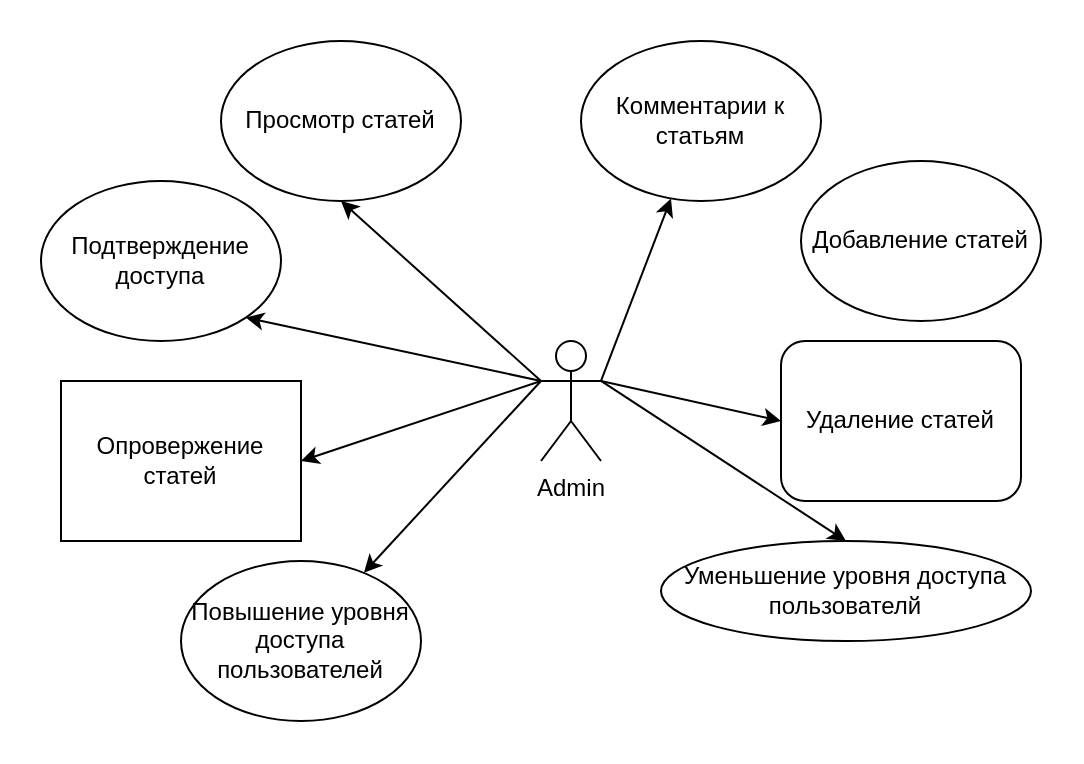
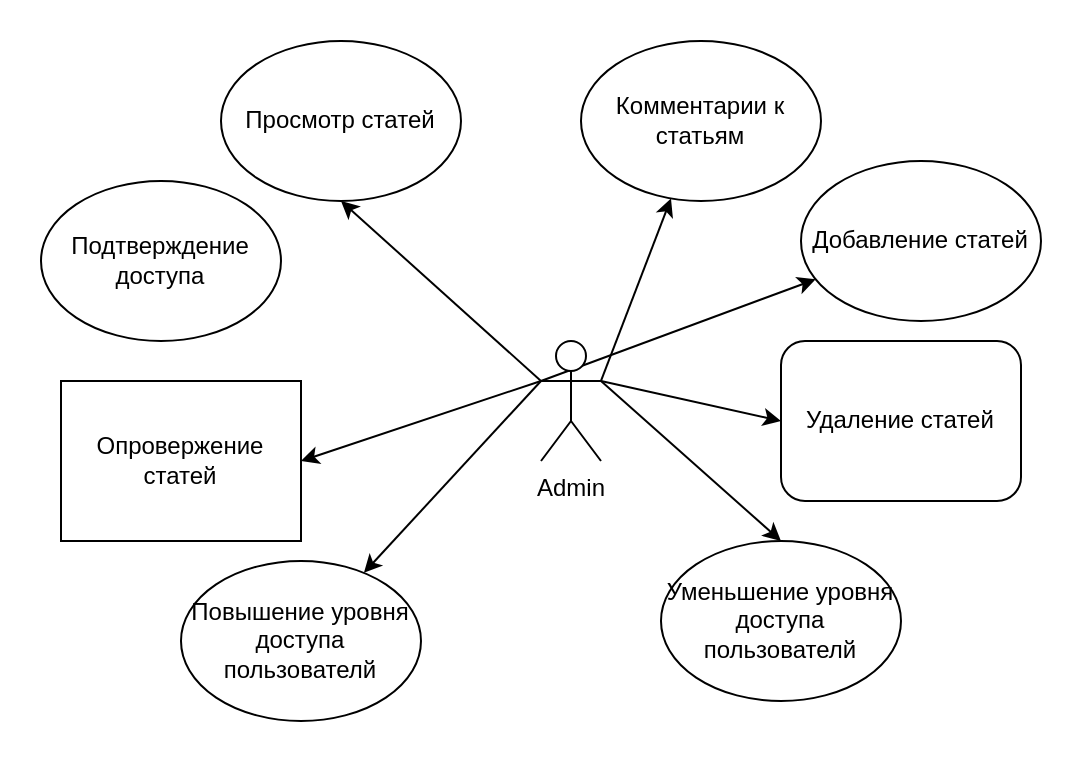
(396, 350) -> (709, 319)
(846, 591) -> (781, 621)
(301, 641) -> (301, 641)
